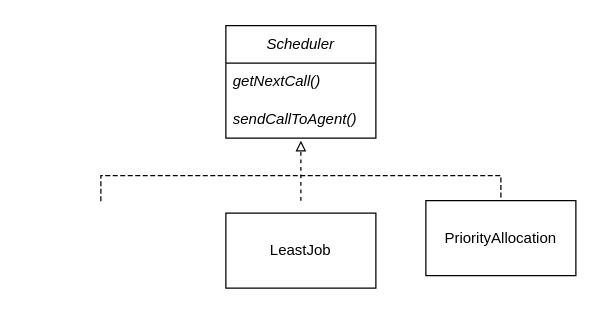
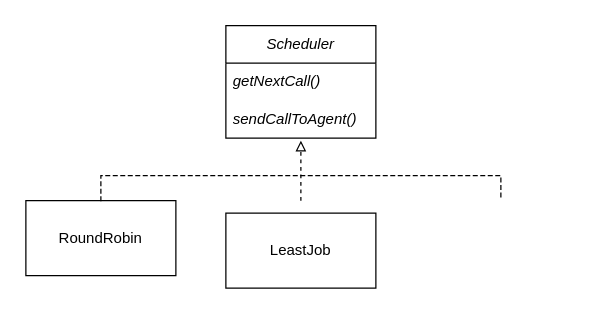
none -> (101, 238)
(501, 238) -> none
